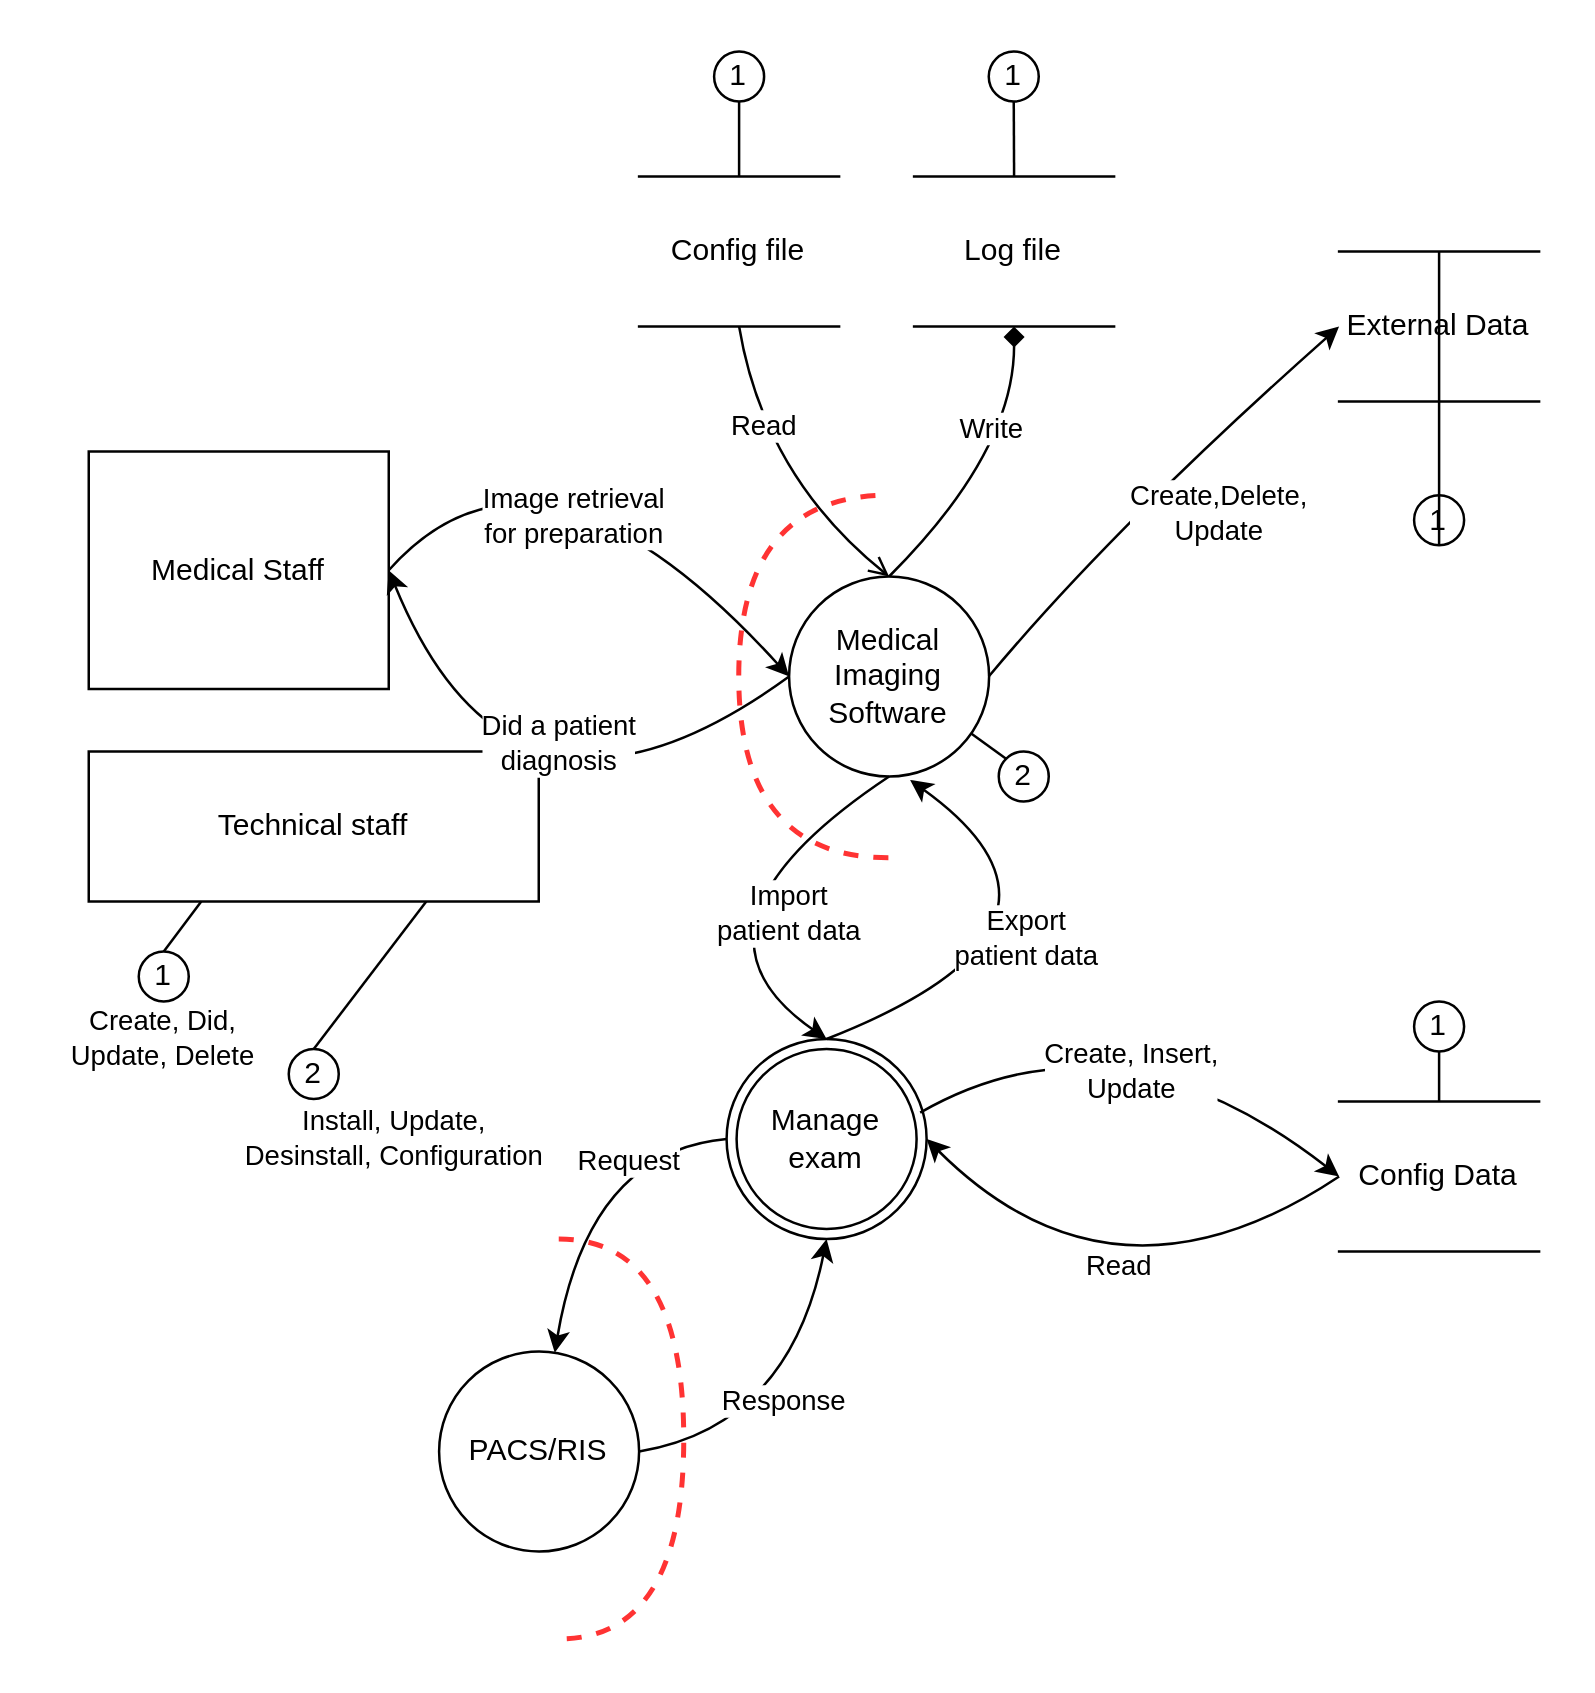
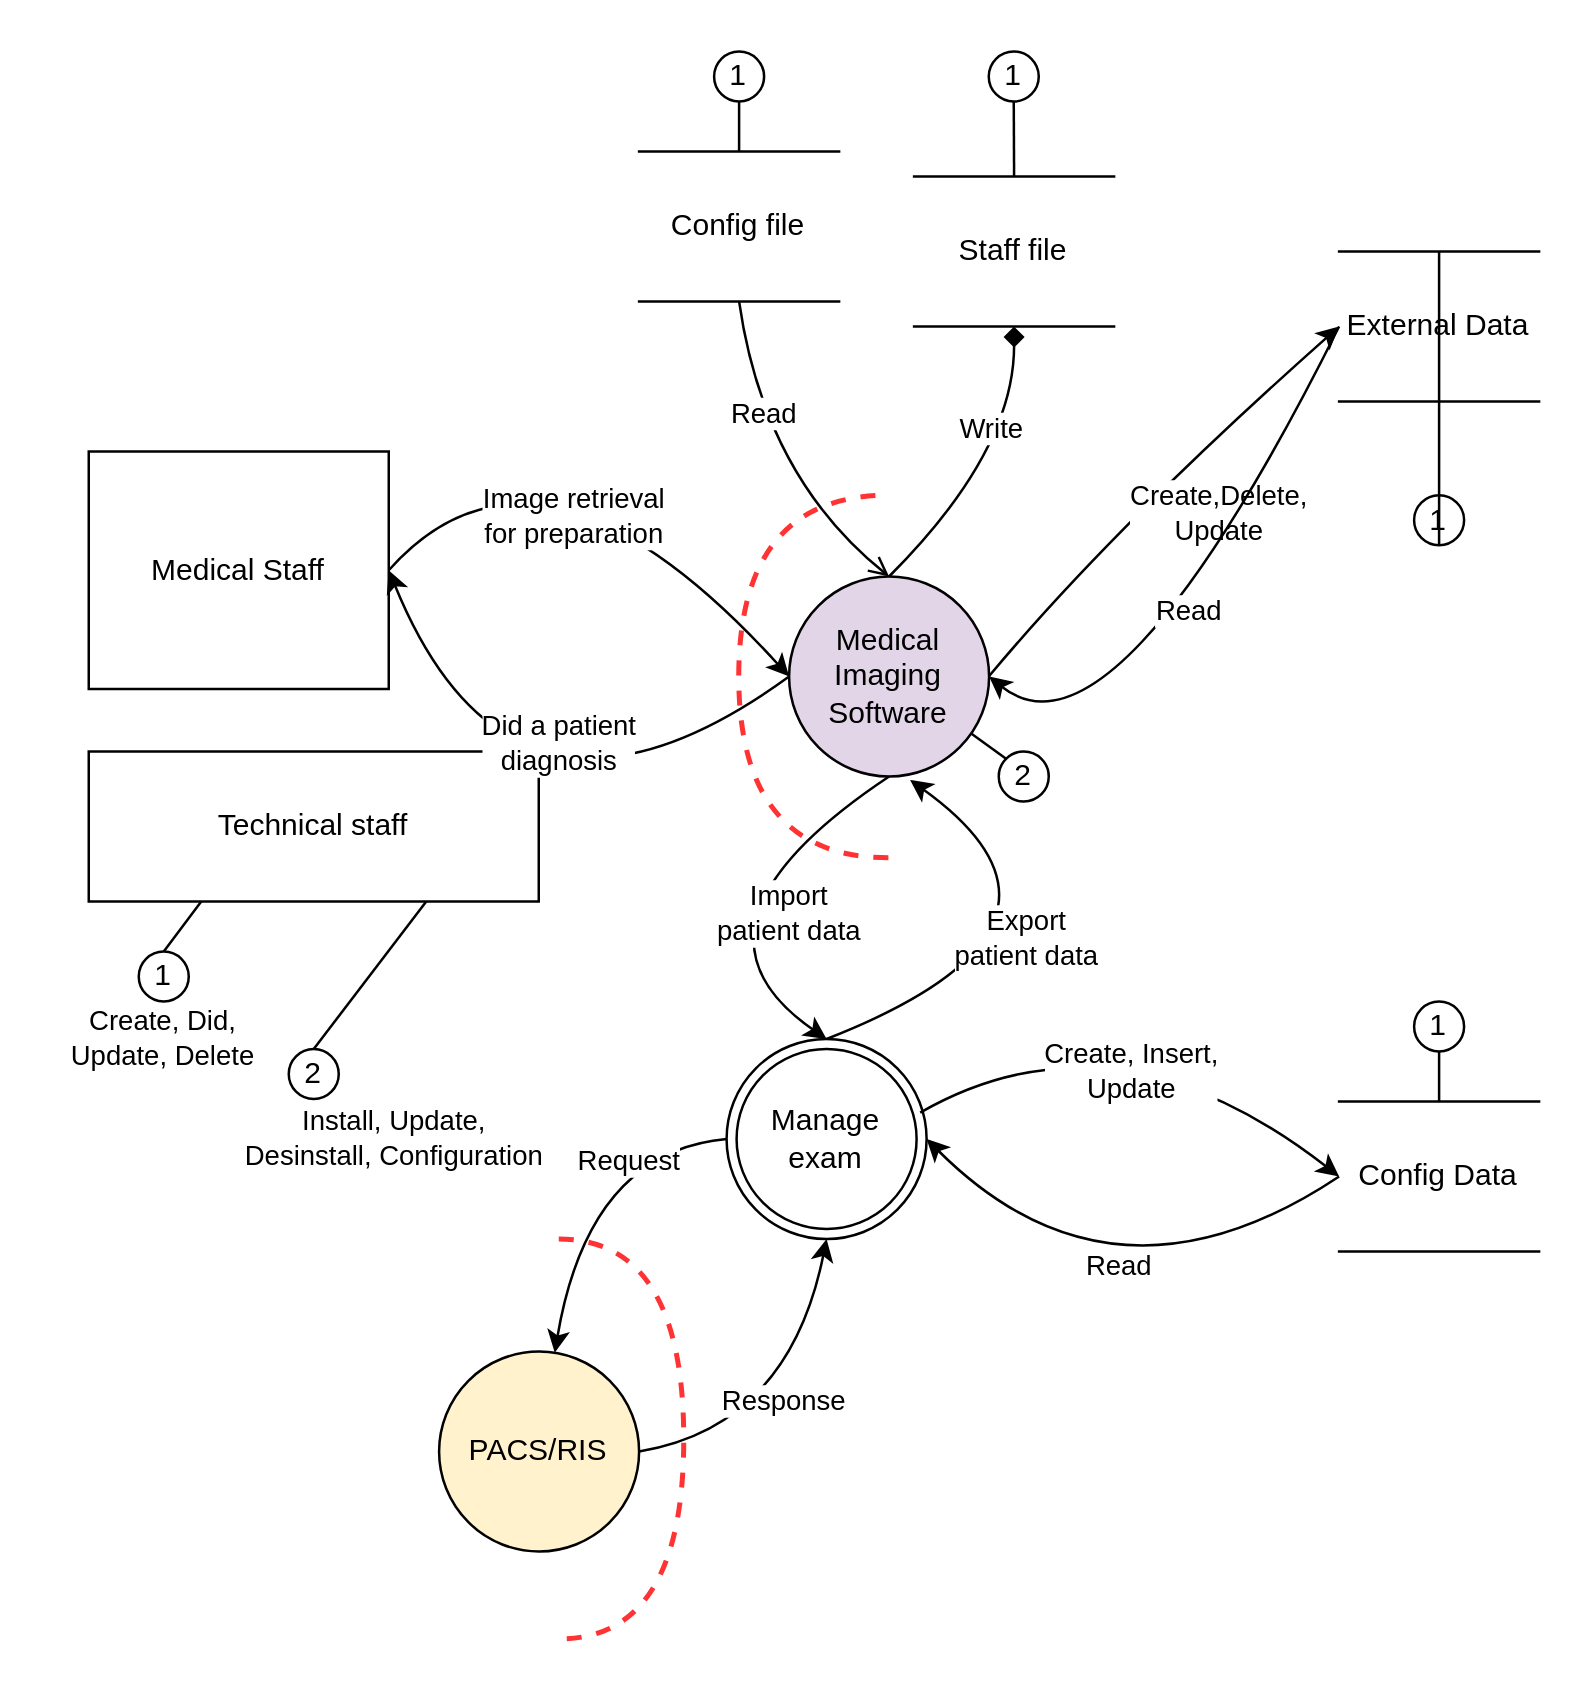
(739, 251) -> (739, 226)
(1014, 251) -> (1014, 251)
none -> (1260, 473)
(889, 676) -> (889, 676)
(539, 1451) -> (539, 1451)
